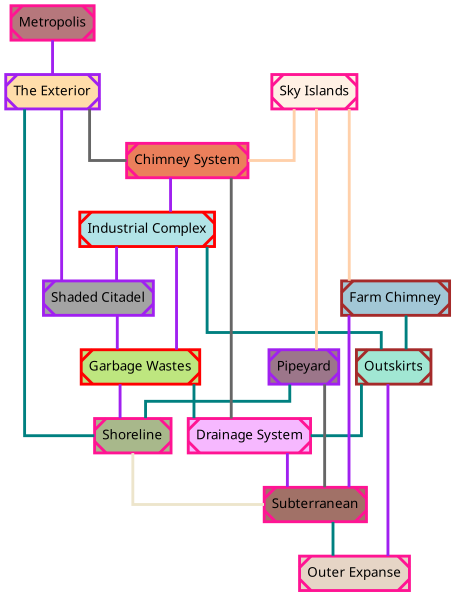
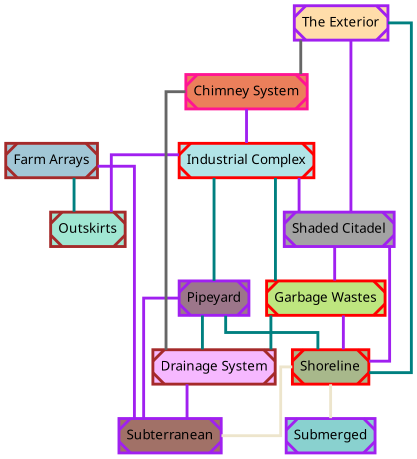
(53, 23) -> none
(314, 92) -> none
none -> (214, 229)
(177, 298) -> (275, 229)
(396, 298) -> (52, 161)
none -> (390, 314)
(260, 333) -> (117, 155)
(325, 428) -> (144, 341)
(361, 435) -> (202, 332)
(133, 436) -> (331, 367)
(249, 436) -> (214, 367)
none -> (331, 436)
(315, 505) -> (170, 436)
(355, 573) -> none
